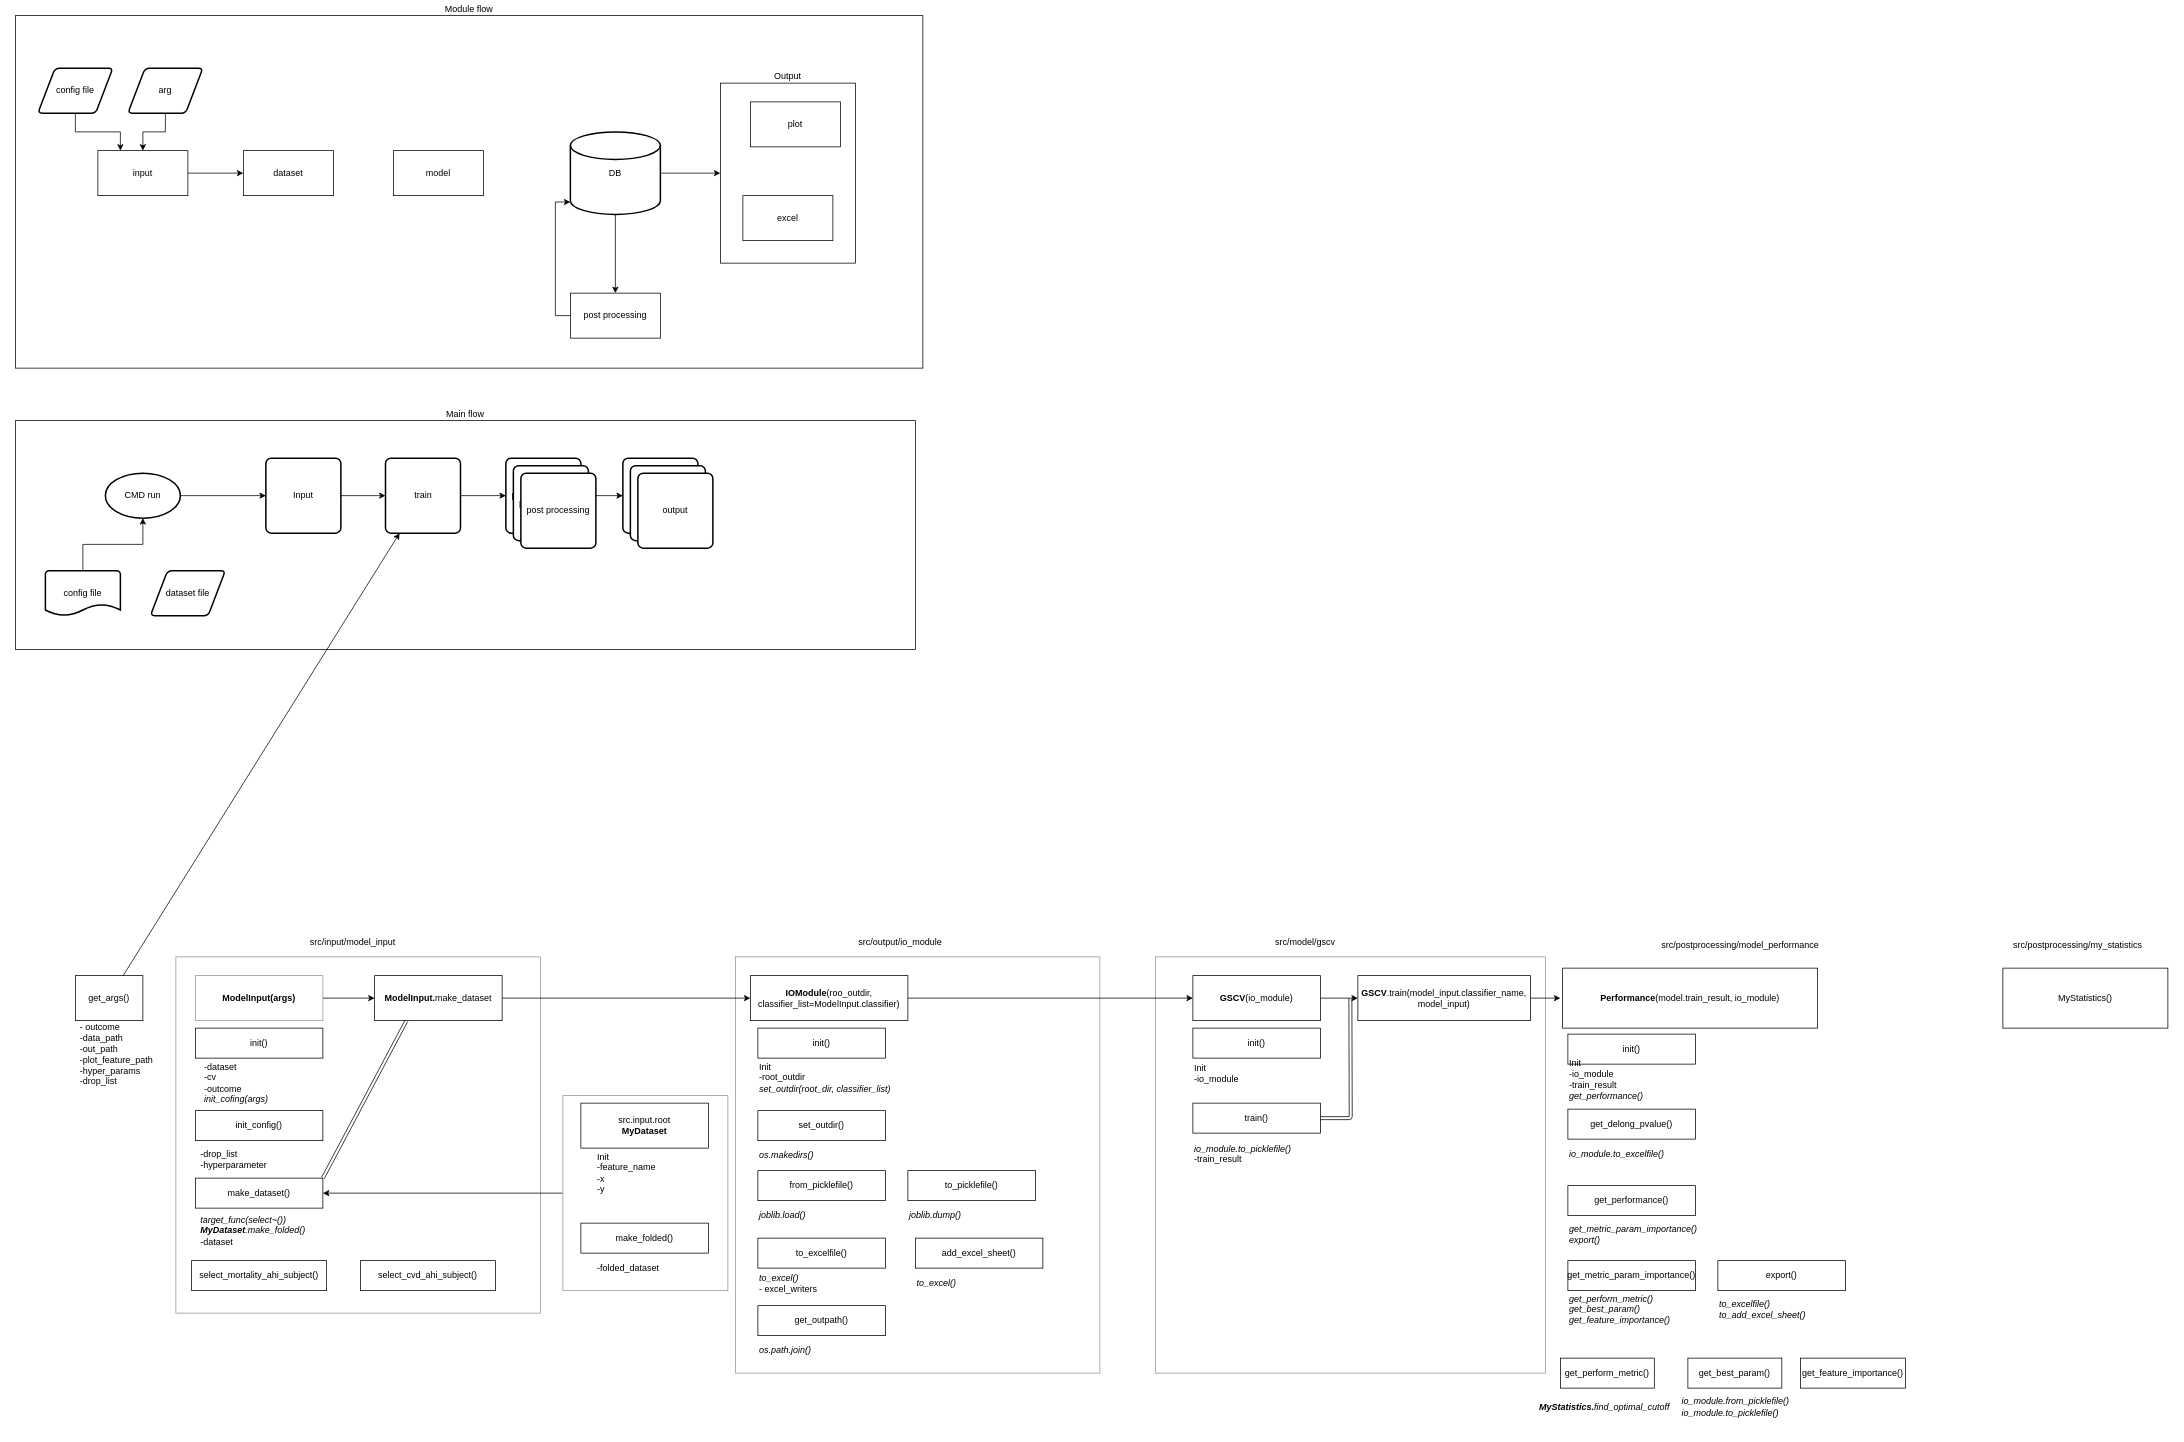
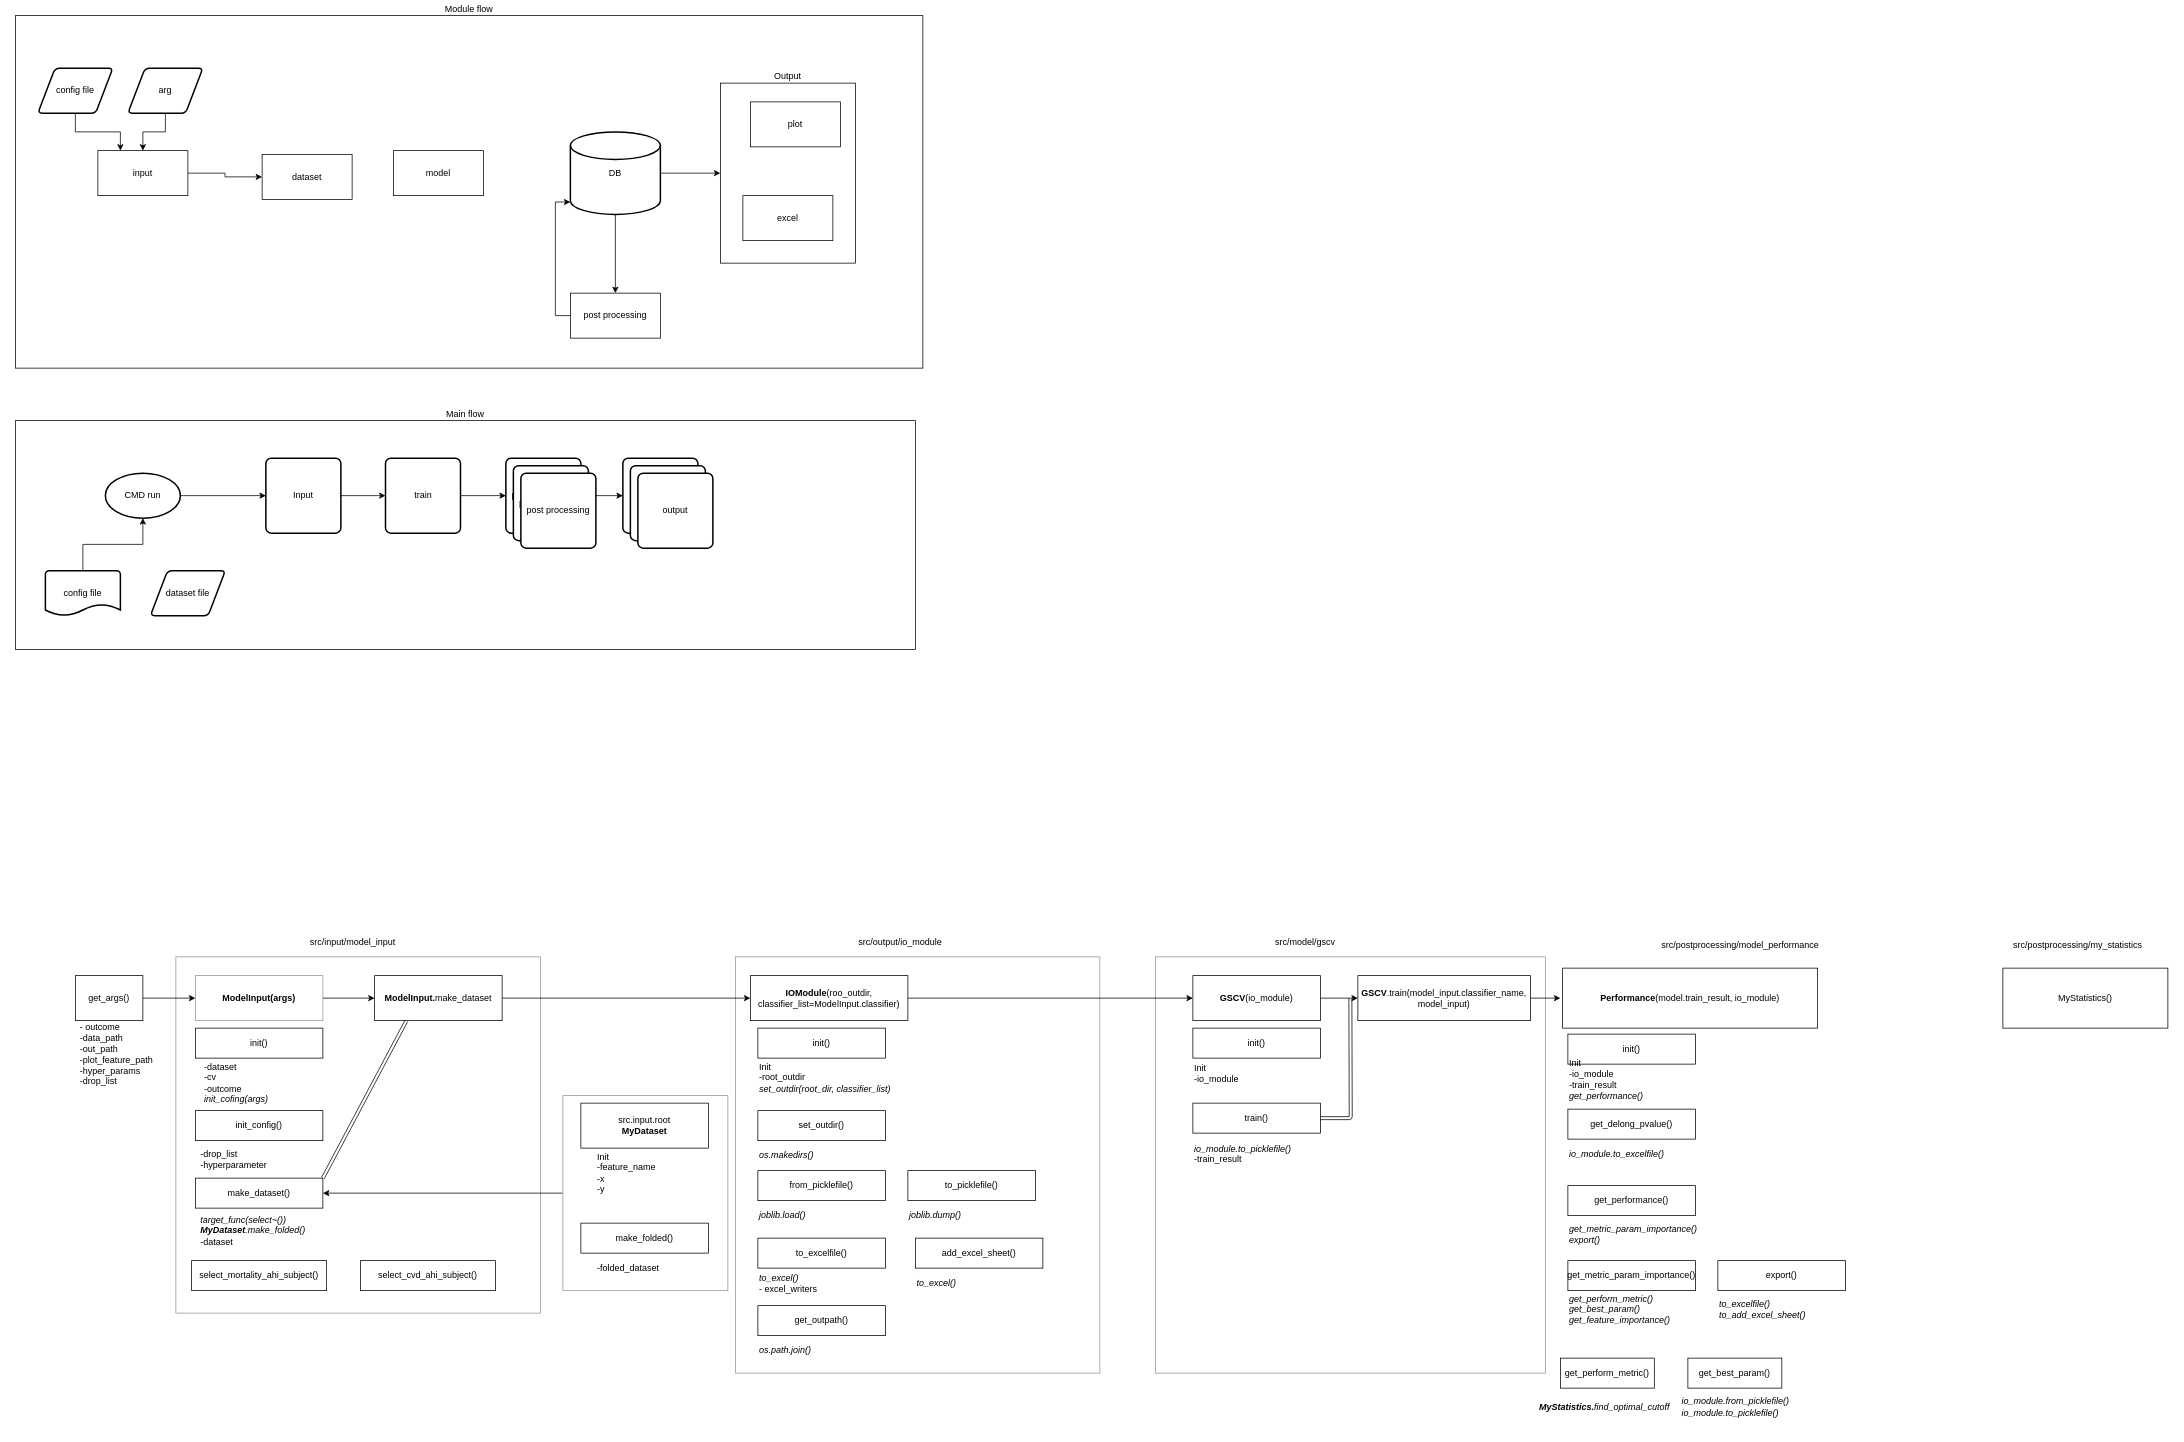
(288, 173) -> (307, 177)
(260, 756) -> (189, 998)
(1853, 1373) -> none
